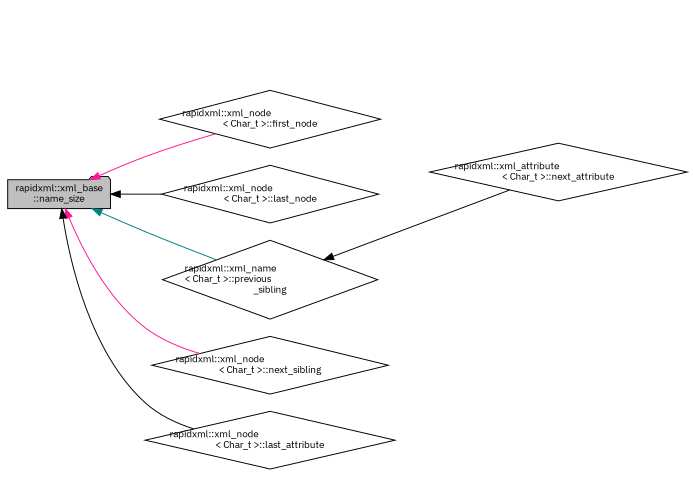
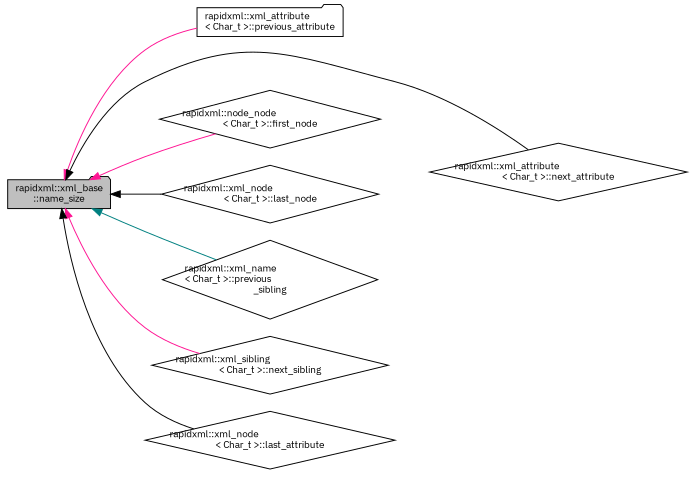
none -> (270, 22)
(270, 119) -> (270, 119)
(421, 223) -> (285, 55)
(270, 365) -> (270, 365)
